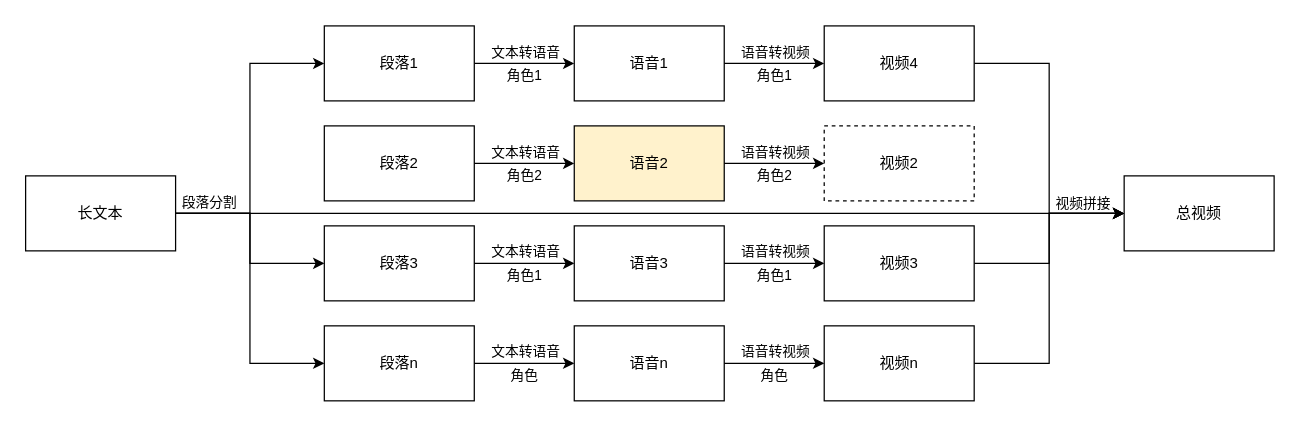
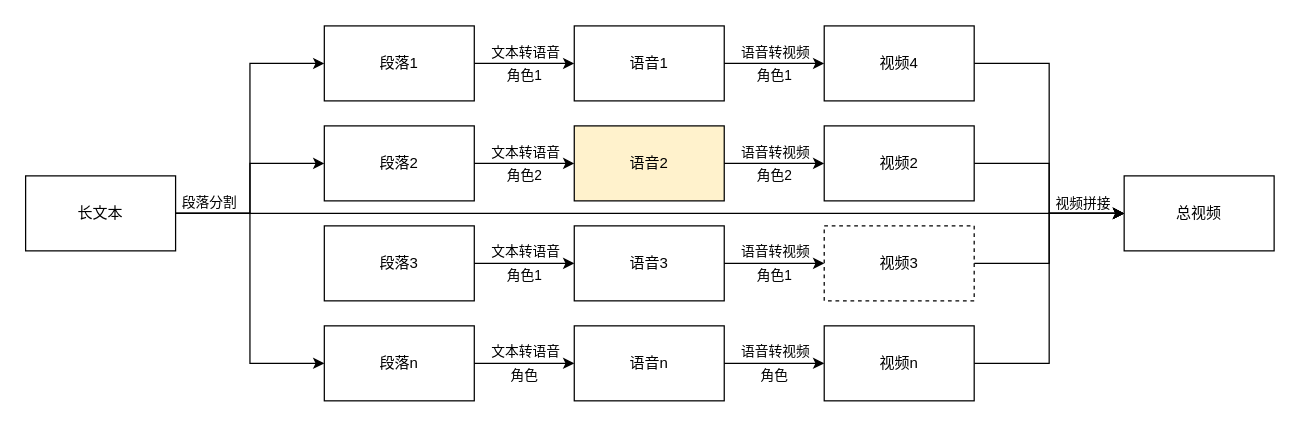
(899, 163) -> (899, 163)
none -> (1010, 163)
(284, 263) -> (284, 163)
(899, 263) -> (899, 263)
